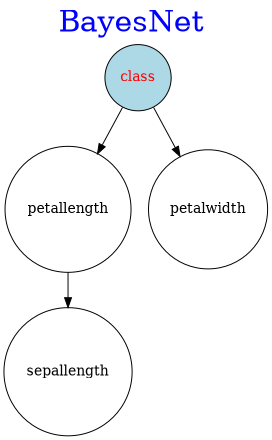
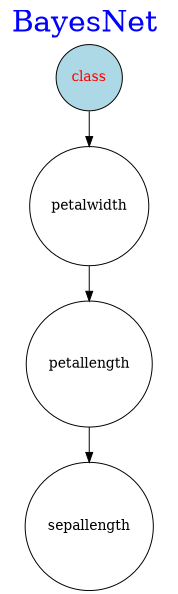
(112, 126) -> (89, 279)
